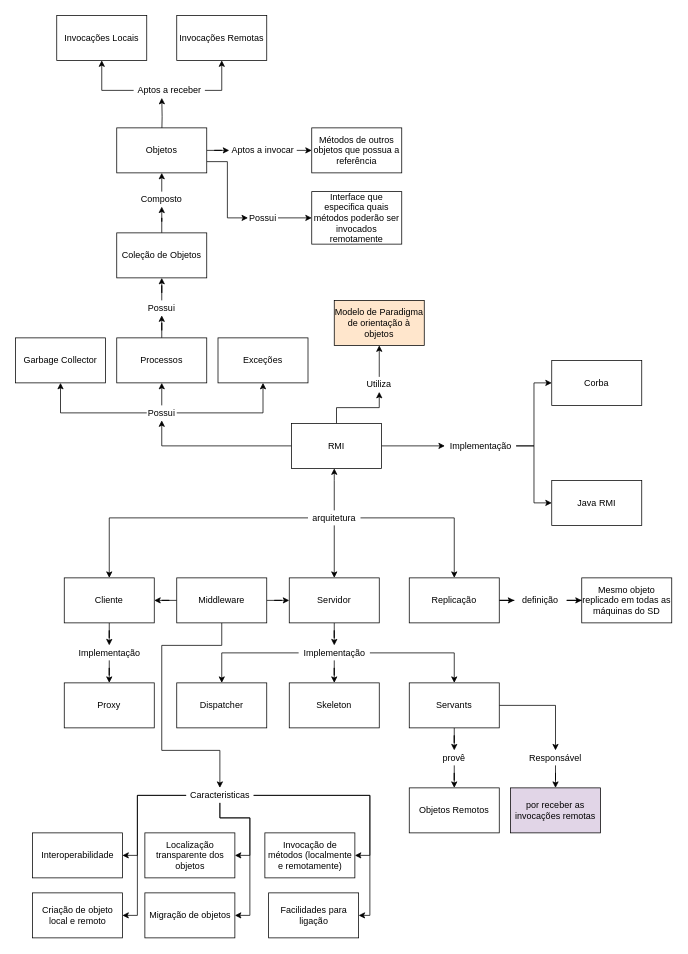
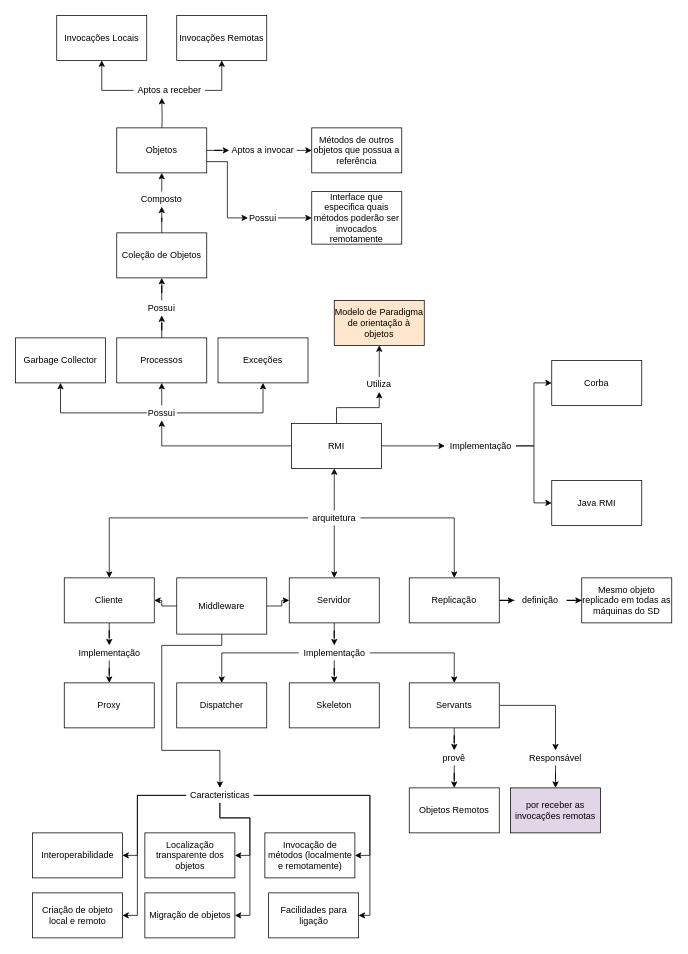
(222, 600) -> (222, 606)
